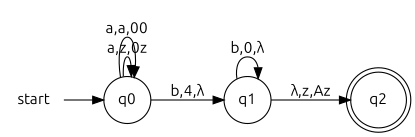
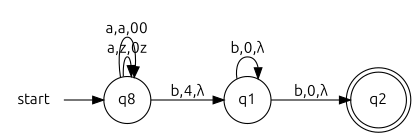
(311, 92) -> (311, 92)
(127, 100) -> (127, 100)
